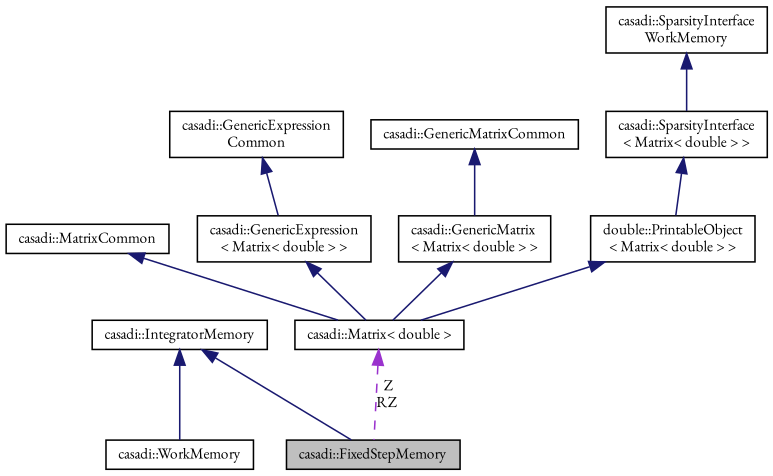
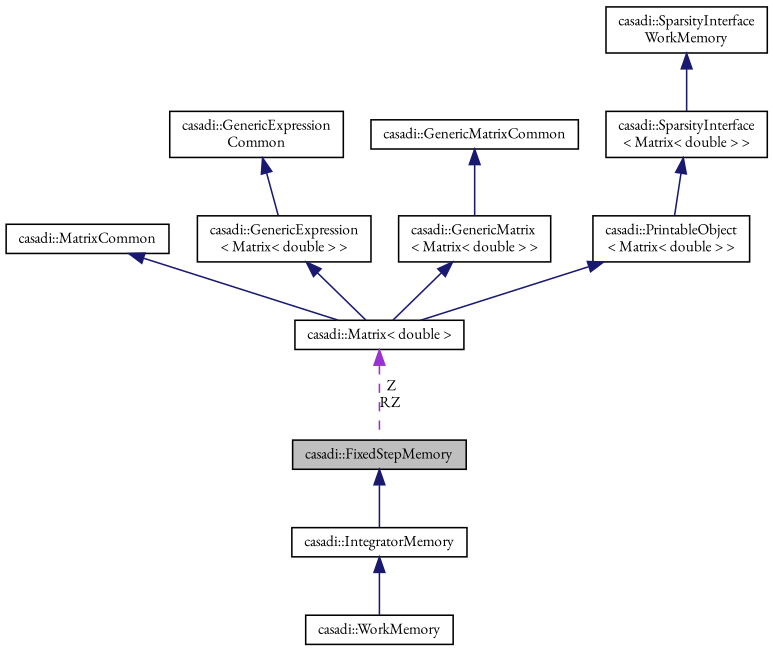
(673, 239) -> (671, 239)
(283, 399) -> (379, 506)
